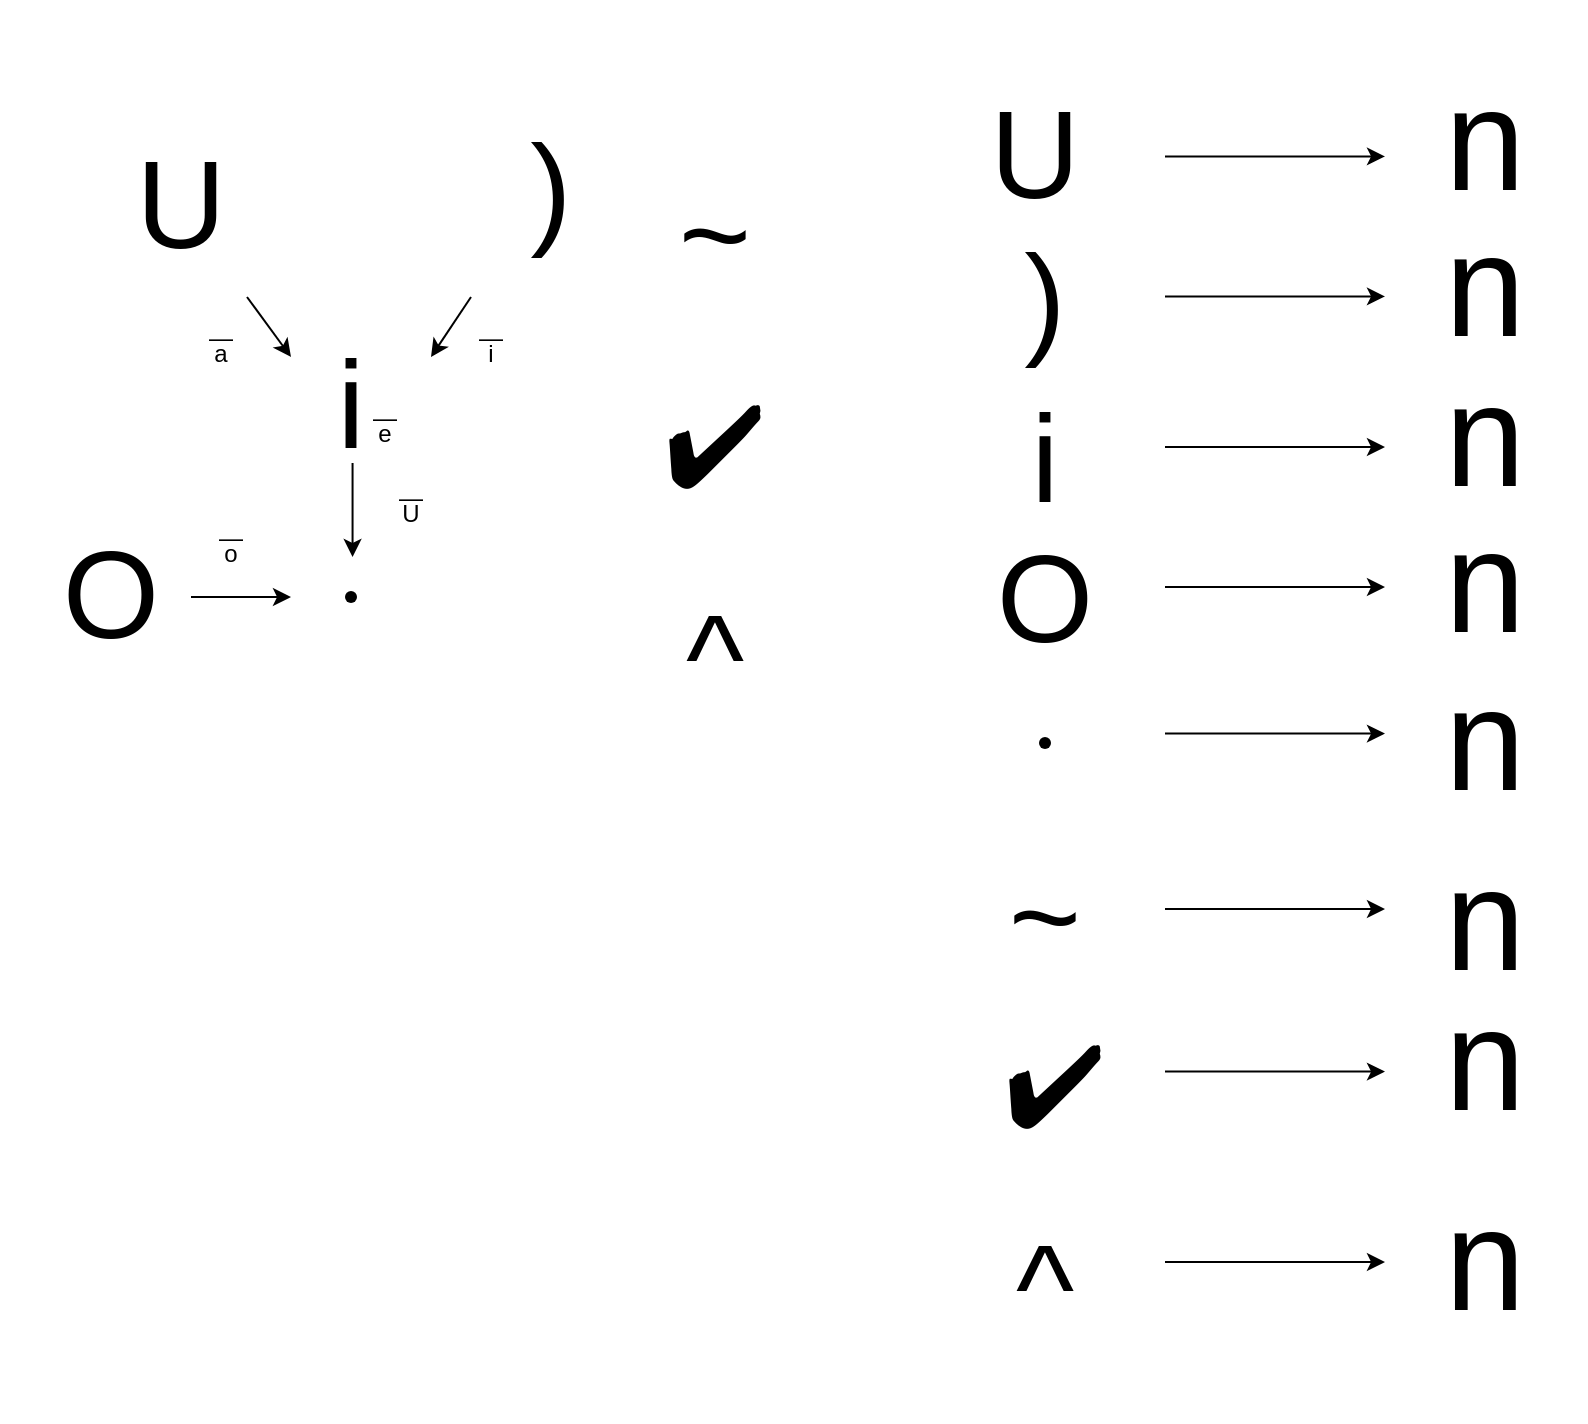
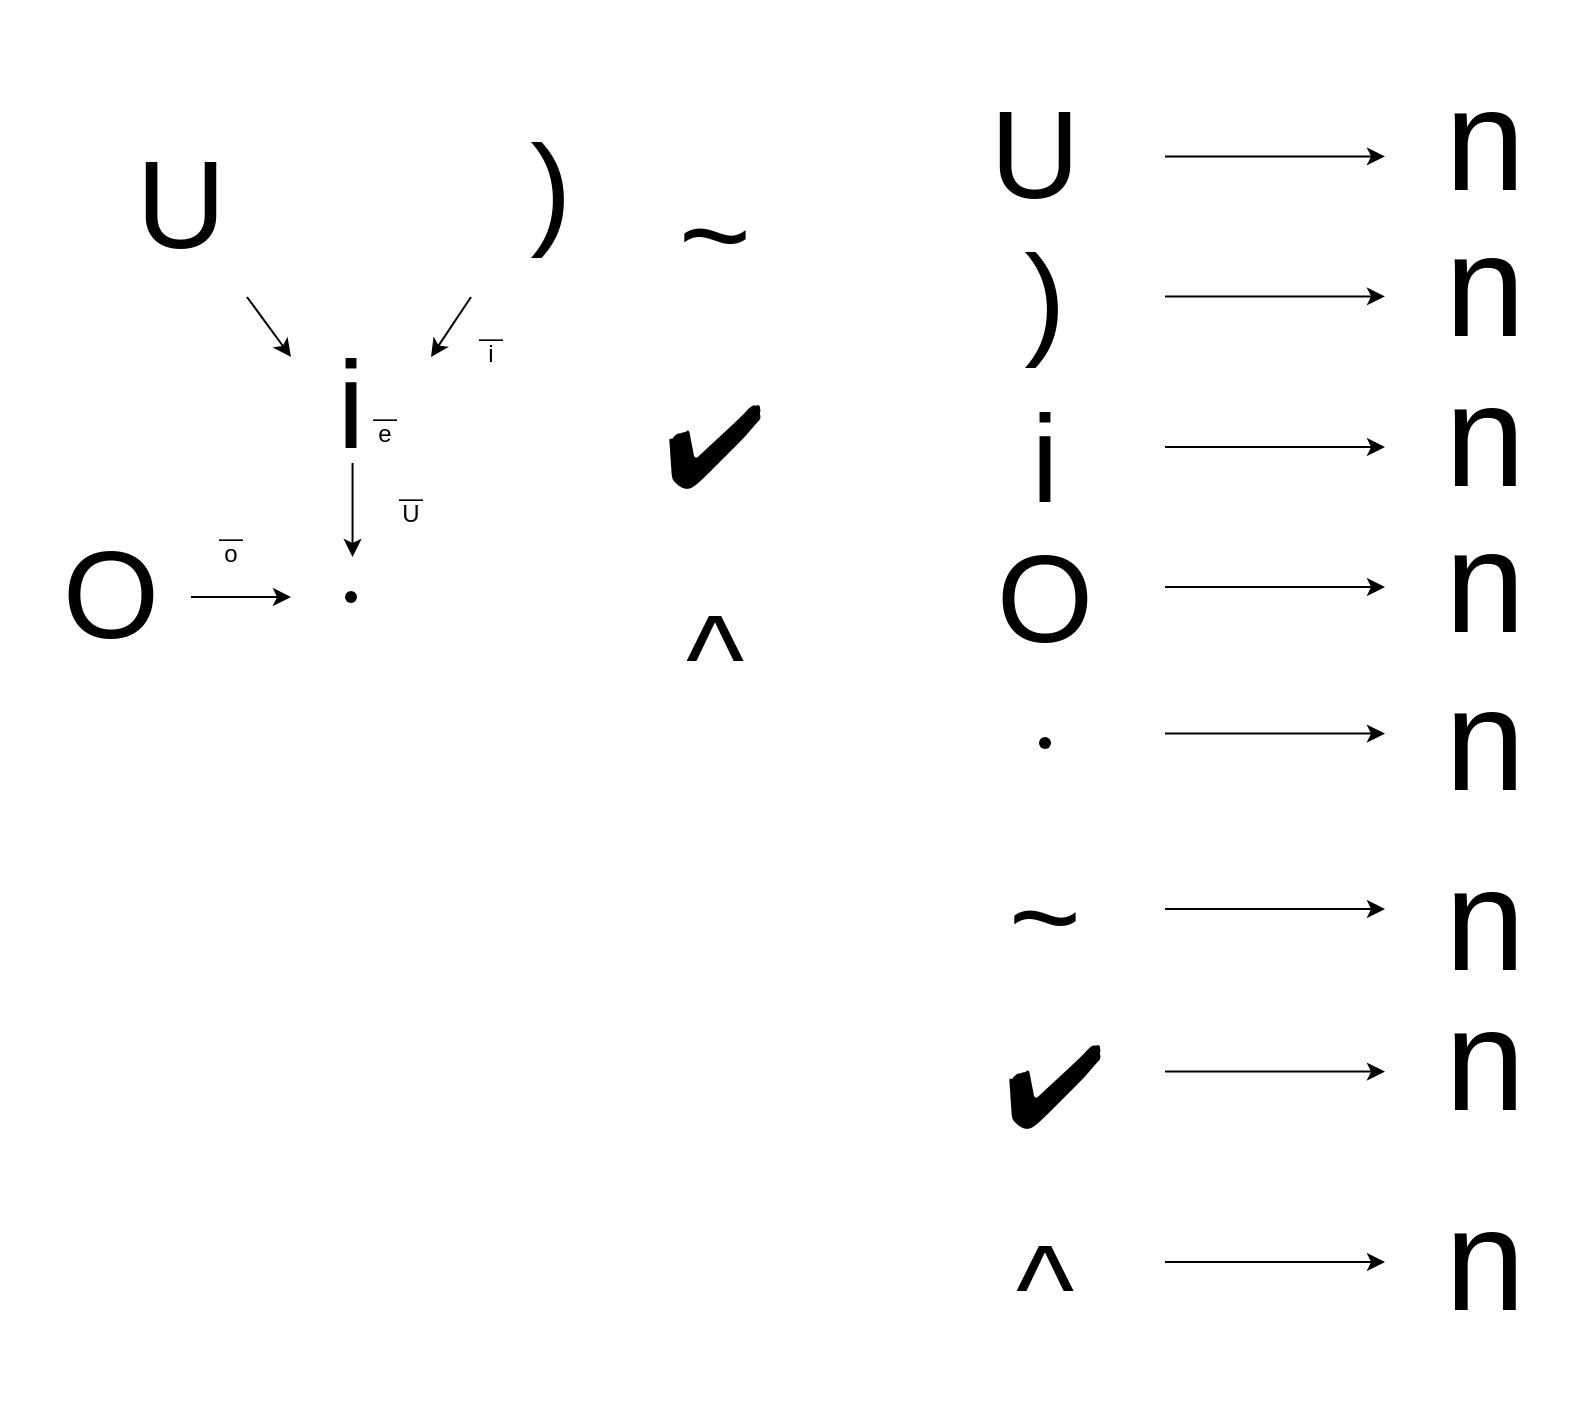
(221, 347) -> none
